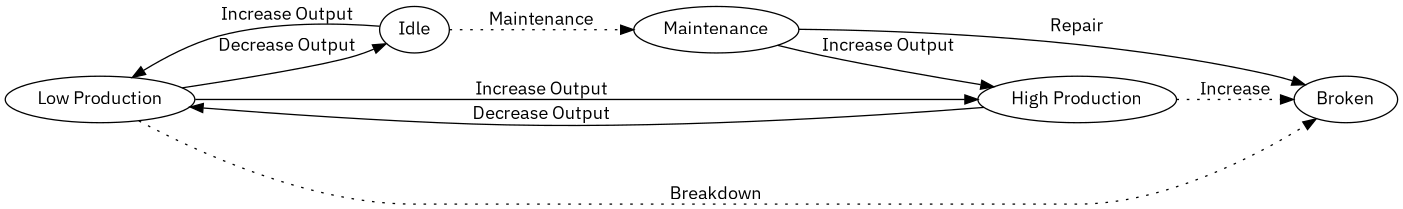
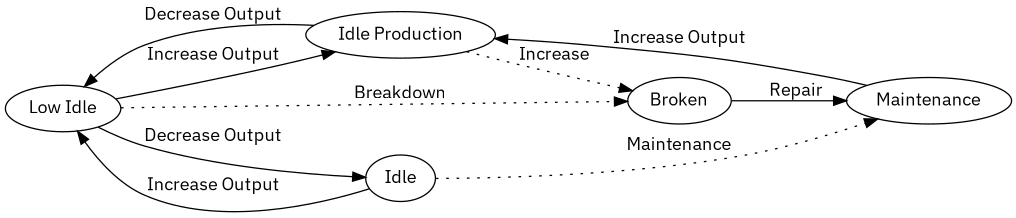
(1047, 42) -> (783, 101)
(100, 99) -> (63, 109)
(1077, 99) -> (401, 35)
